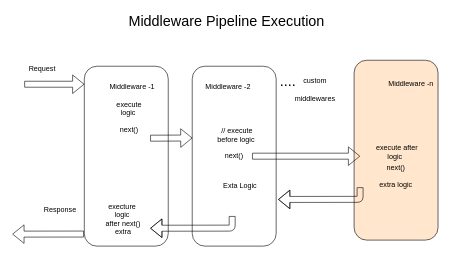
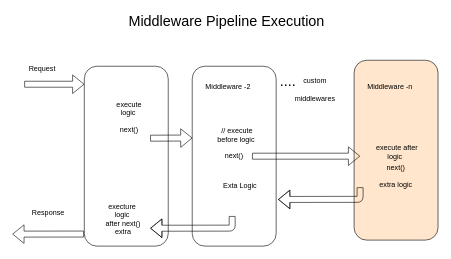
(411, 84) -> (390, 87)
(132, 87) -> none
(60, 210) -> (48, 213)
